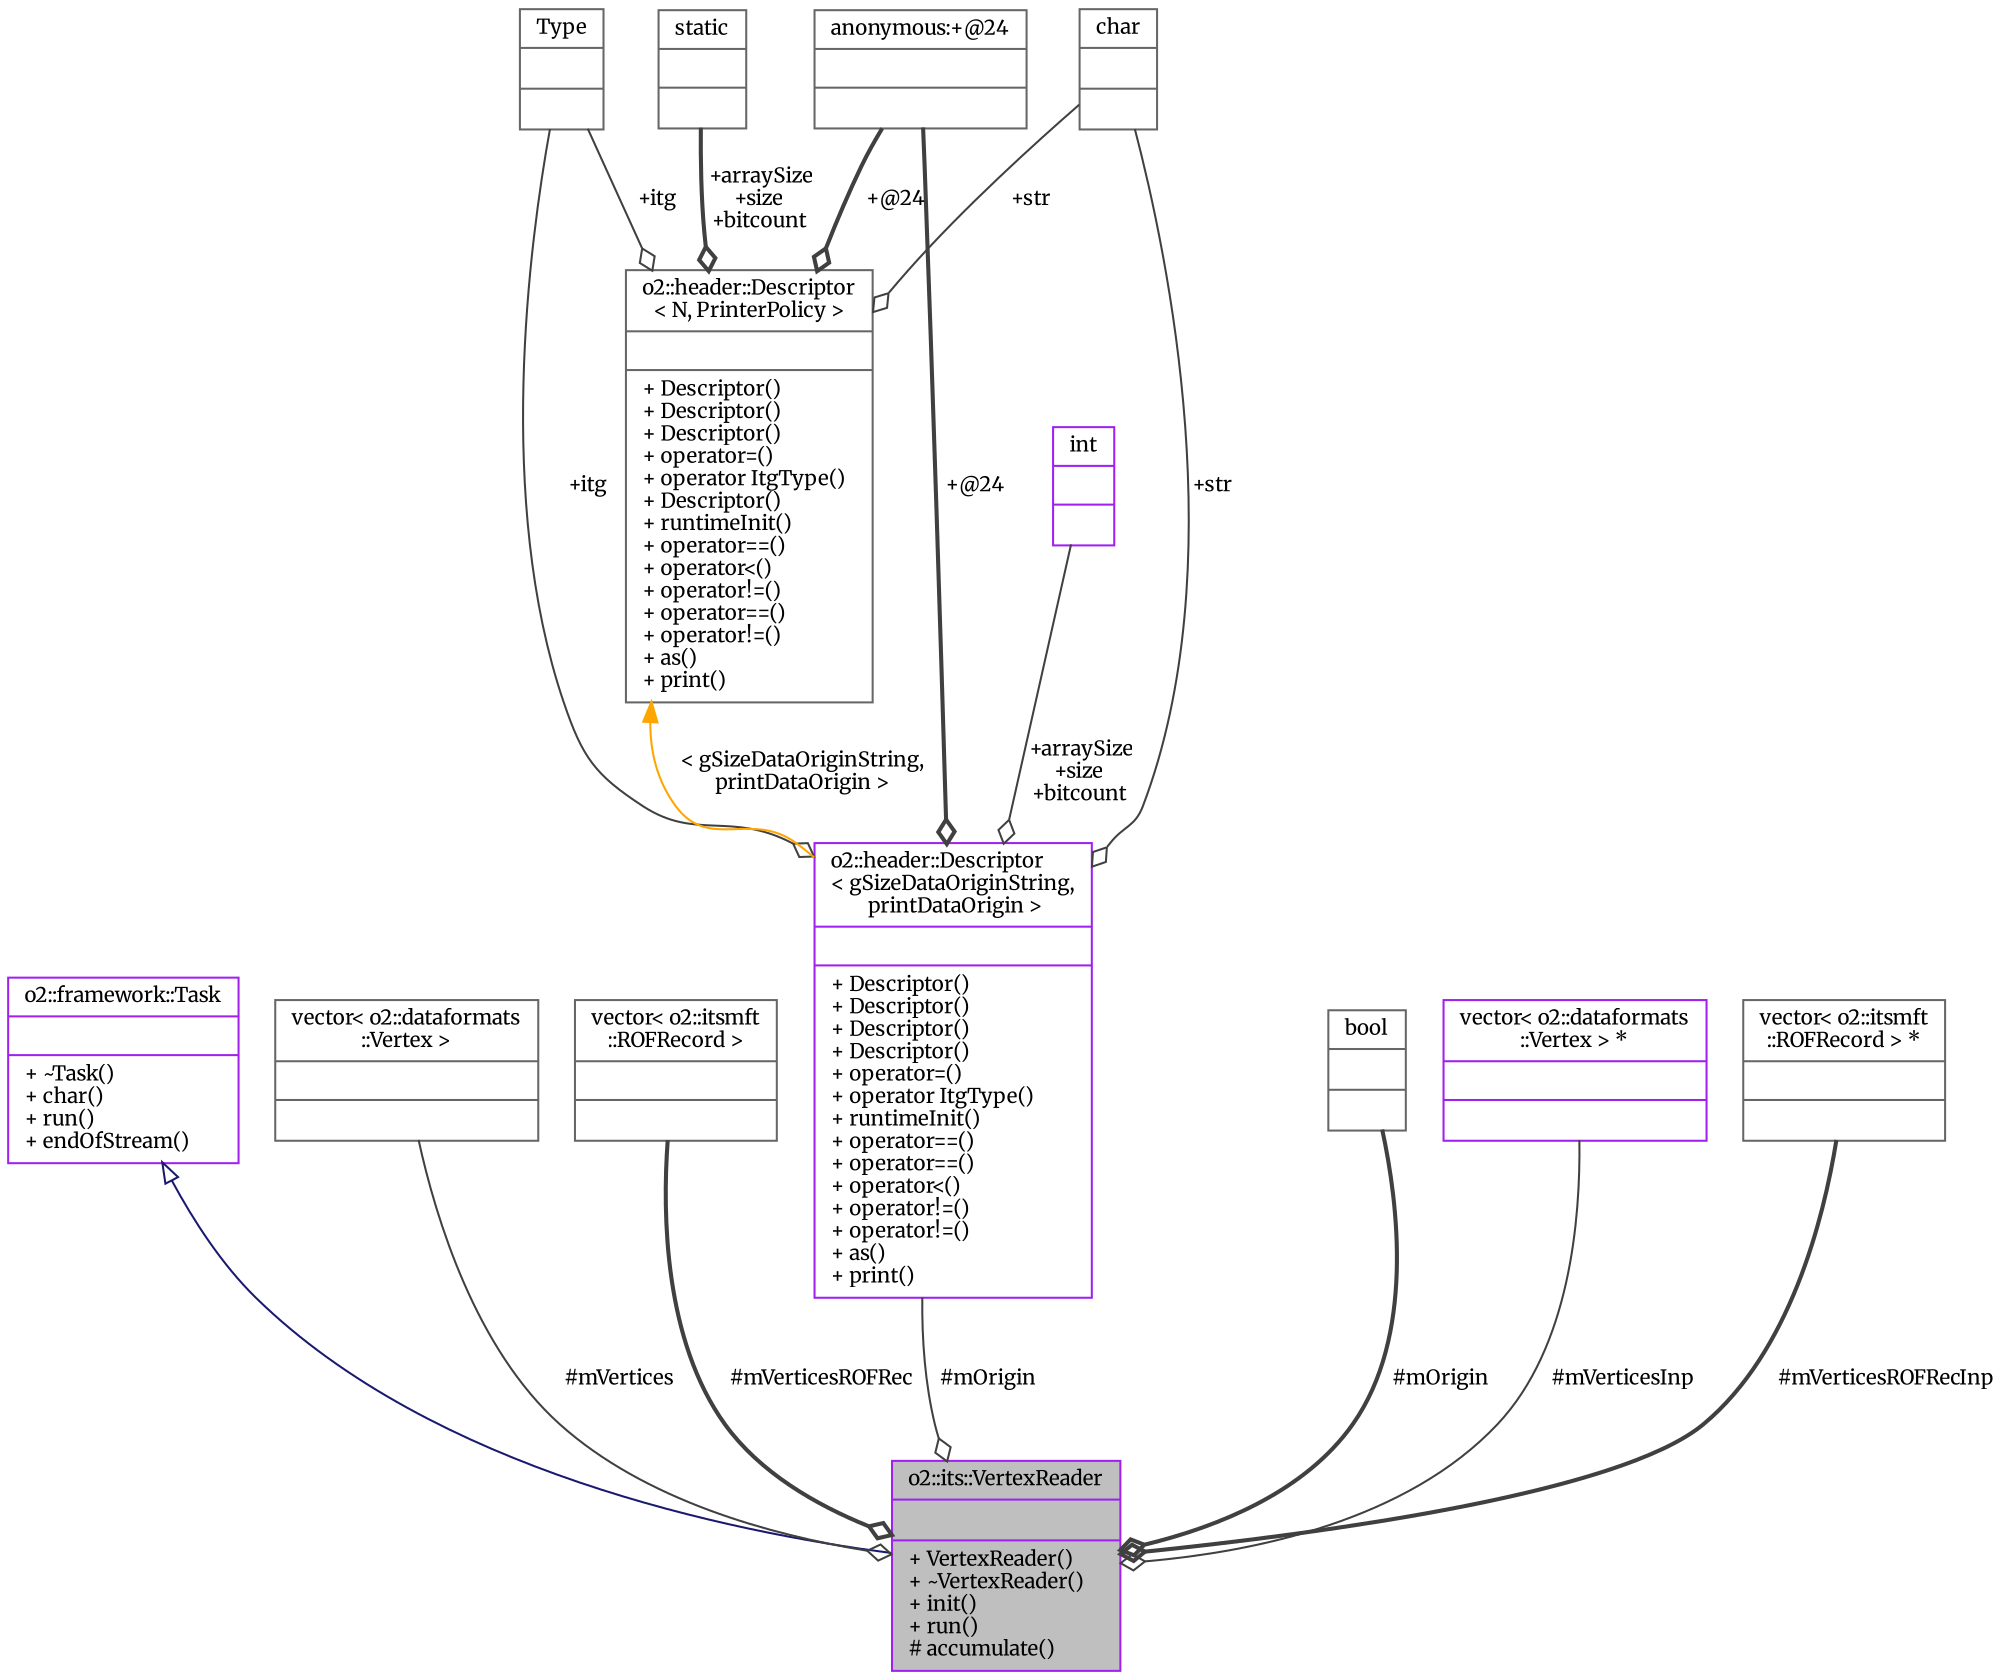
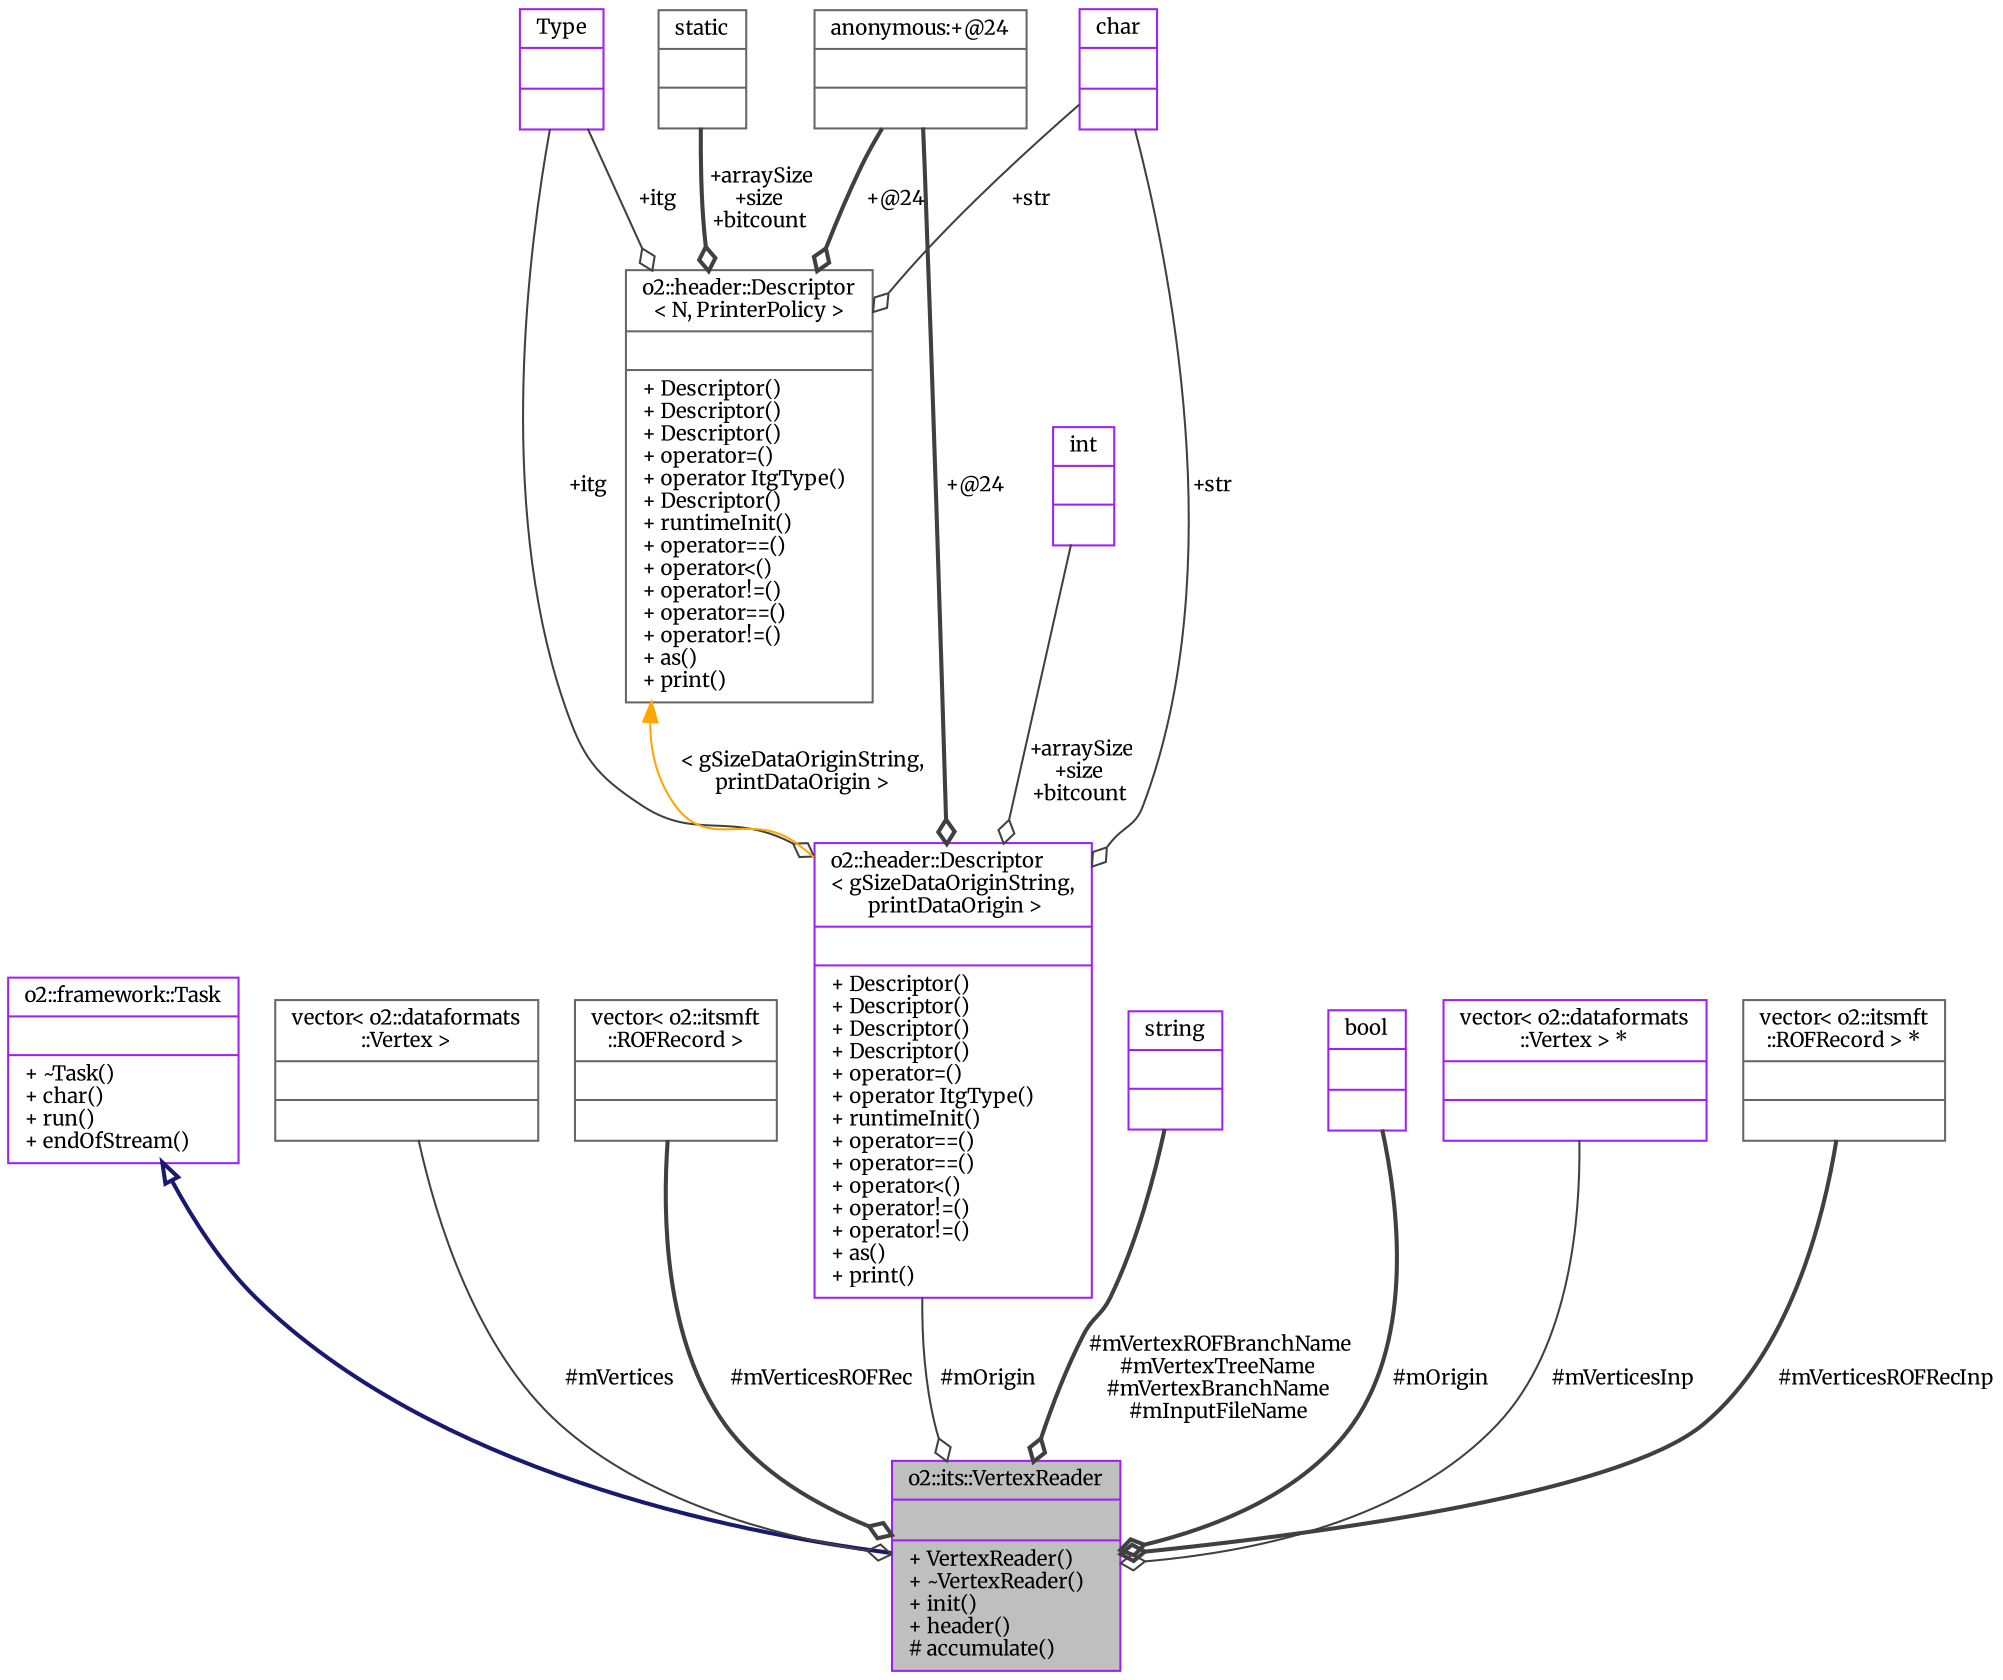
(562, 69) -> (562, 69)
(1118, 69) -> (1118, 69)
none -> (1175, 1070)
(1367, 1070) -> (1367, 1070)
(486, 1446) -> (486, 1446)
(944, 1627) -> (960, 1627)
